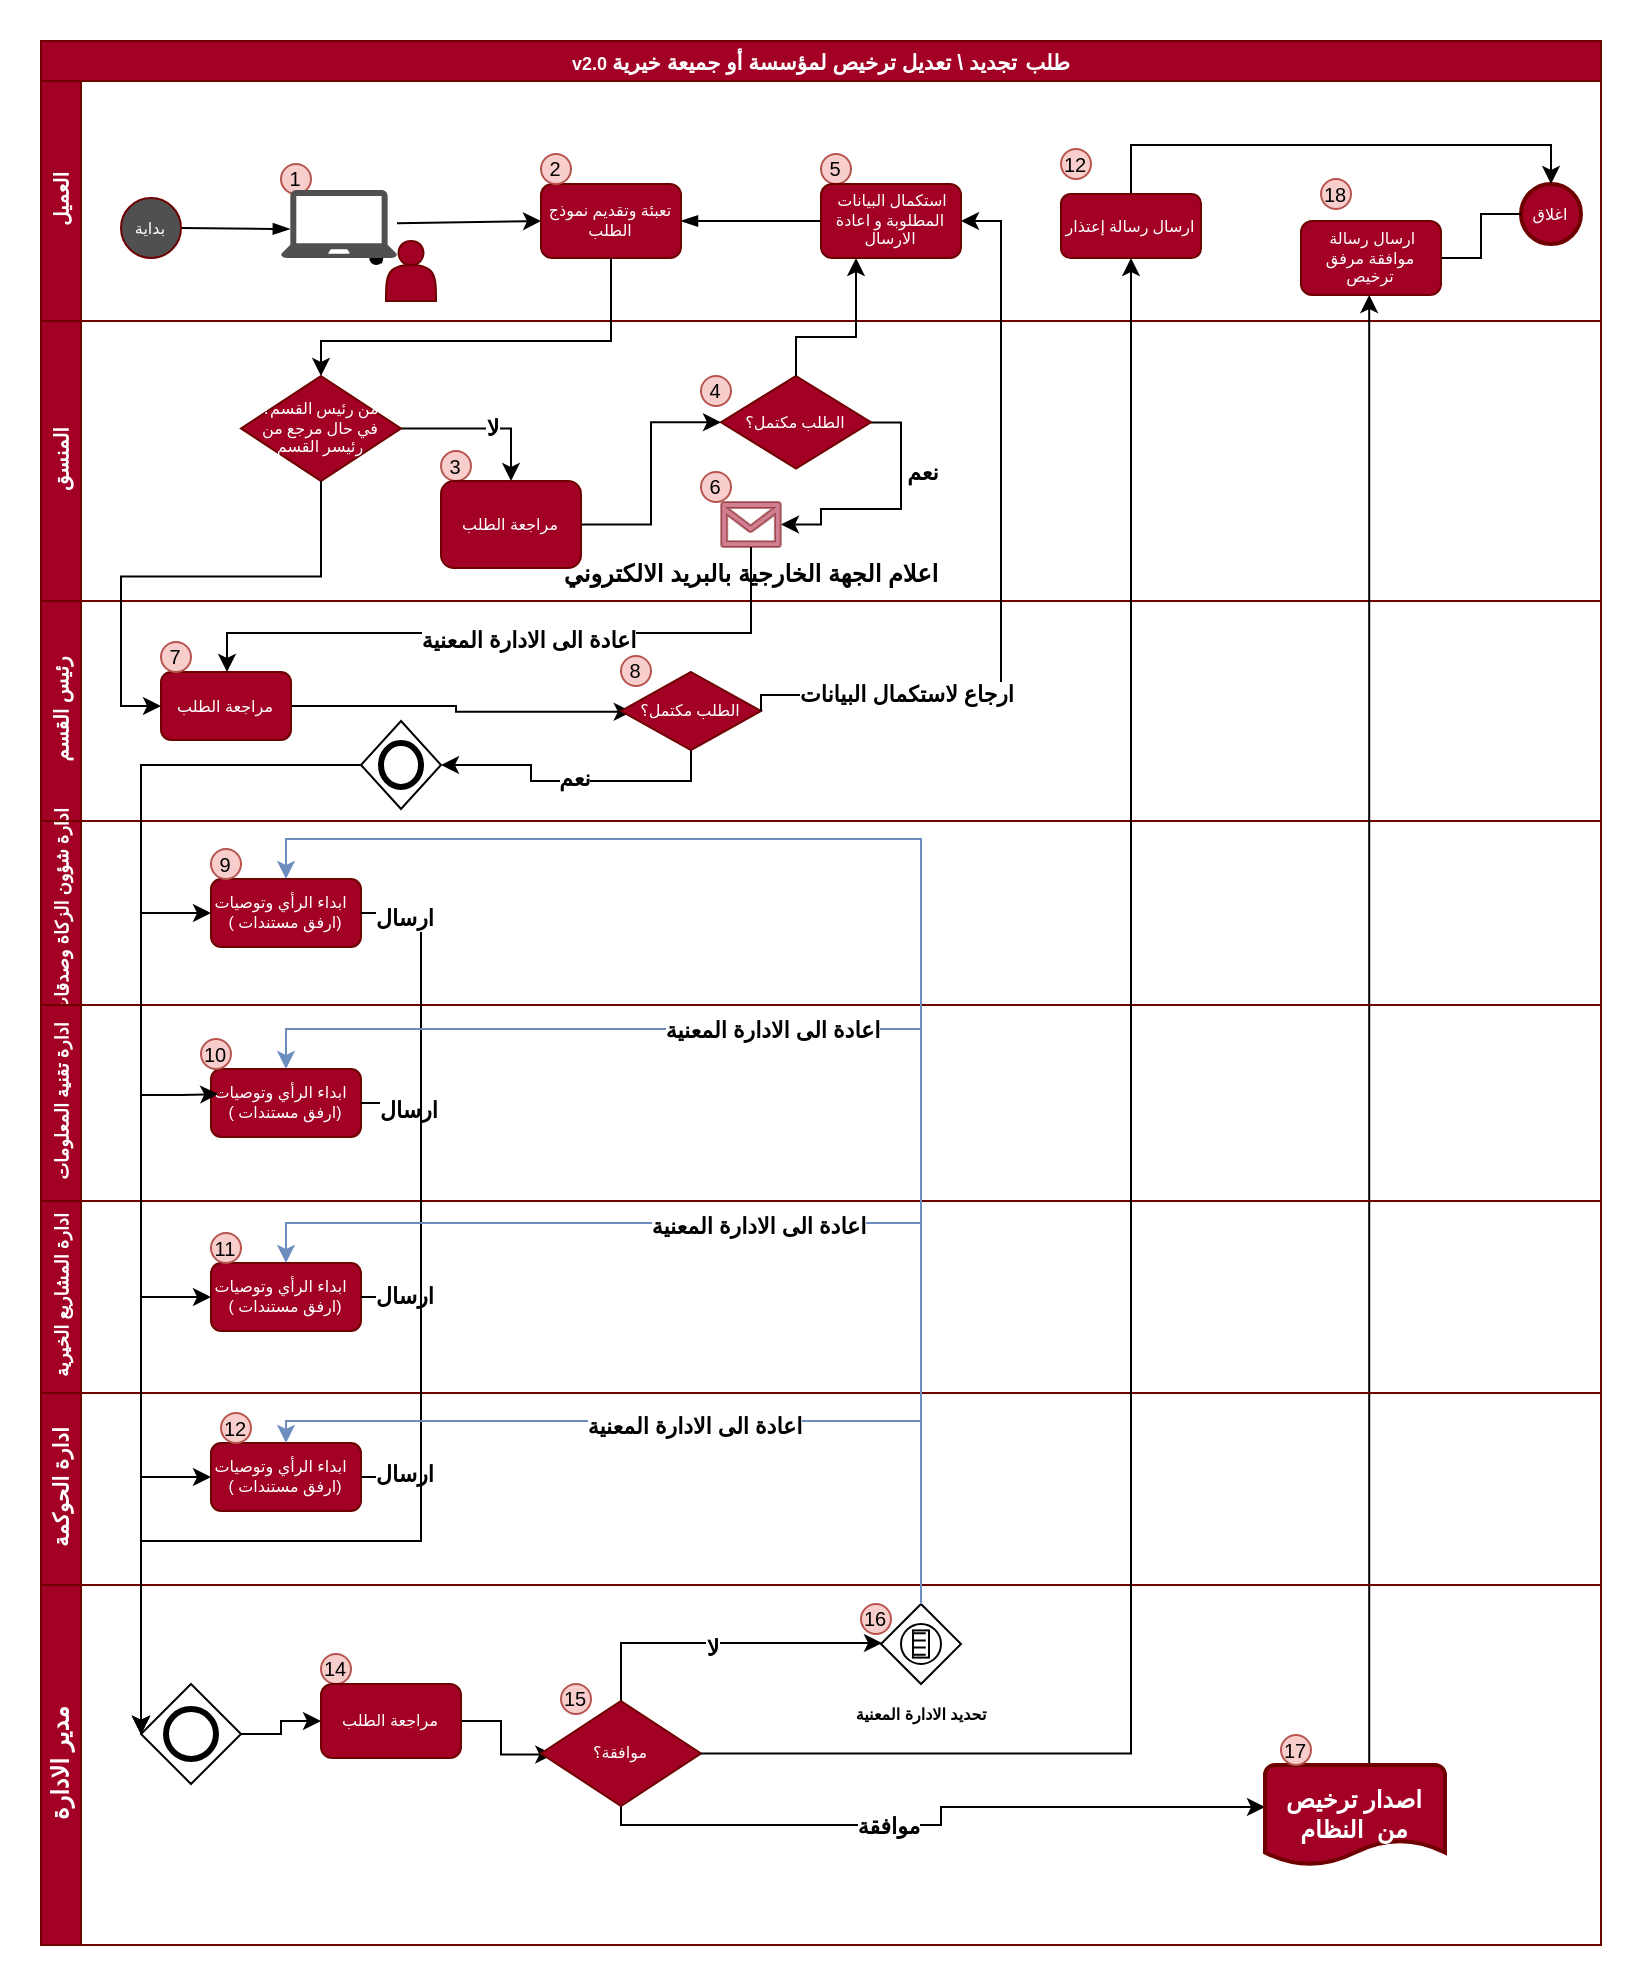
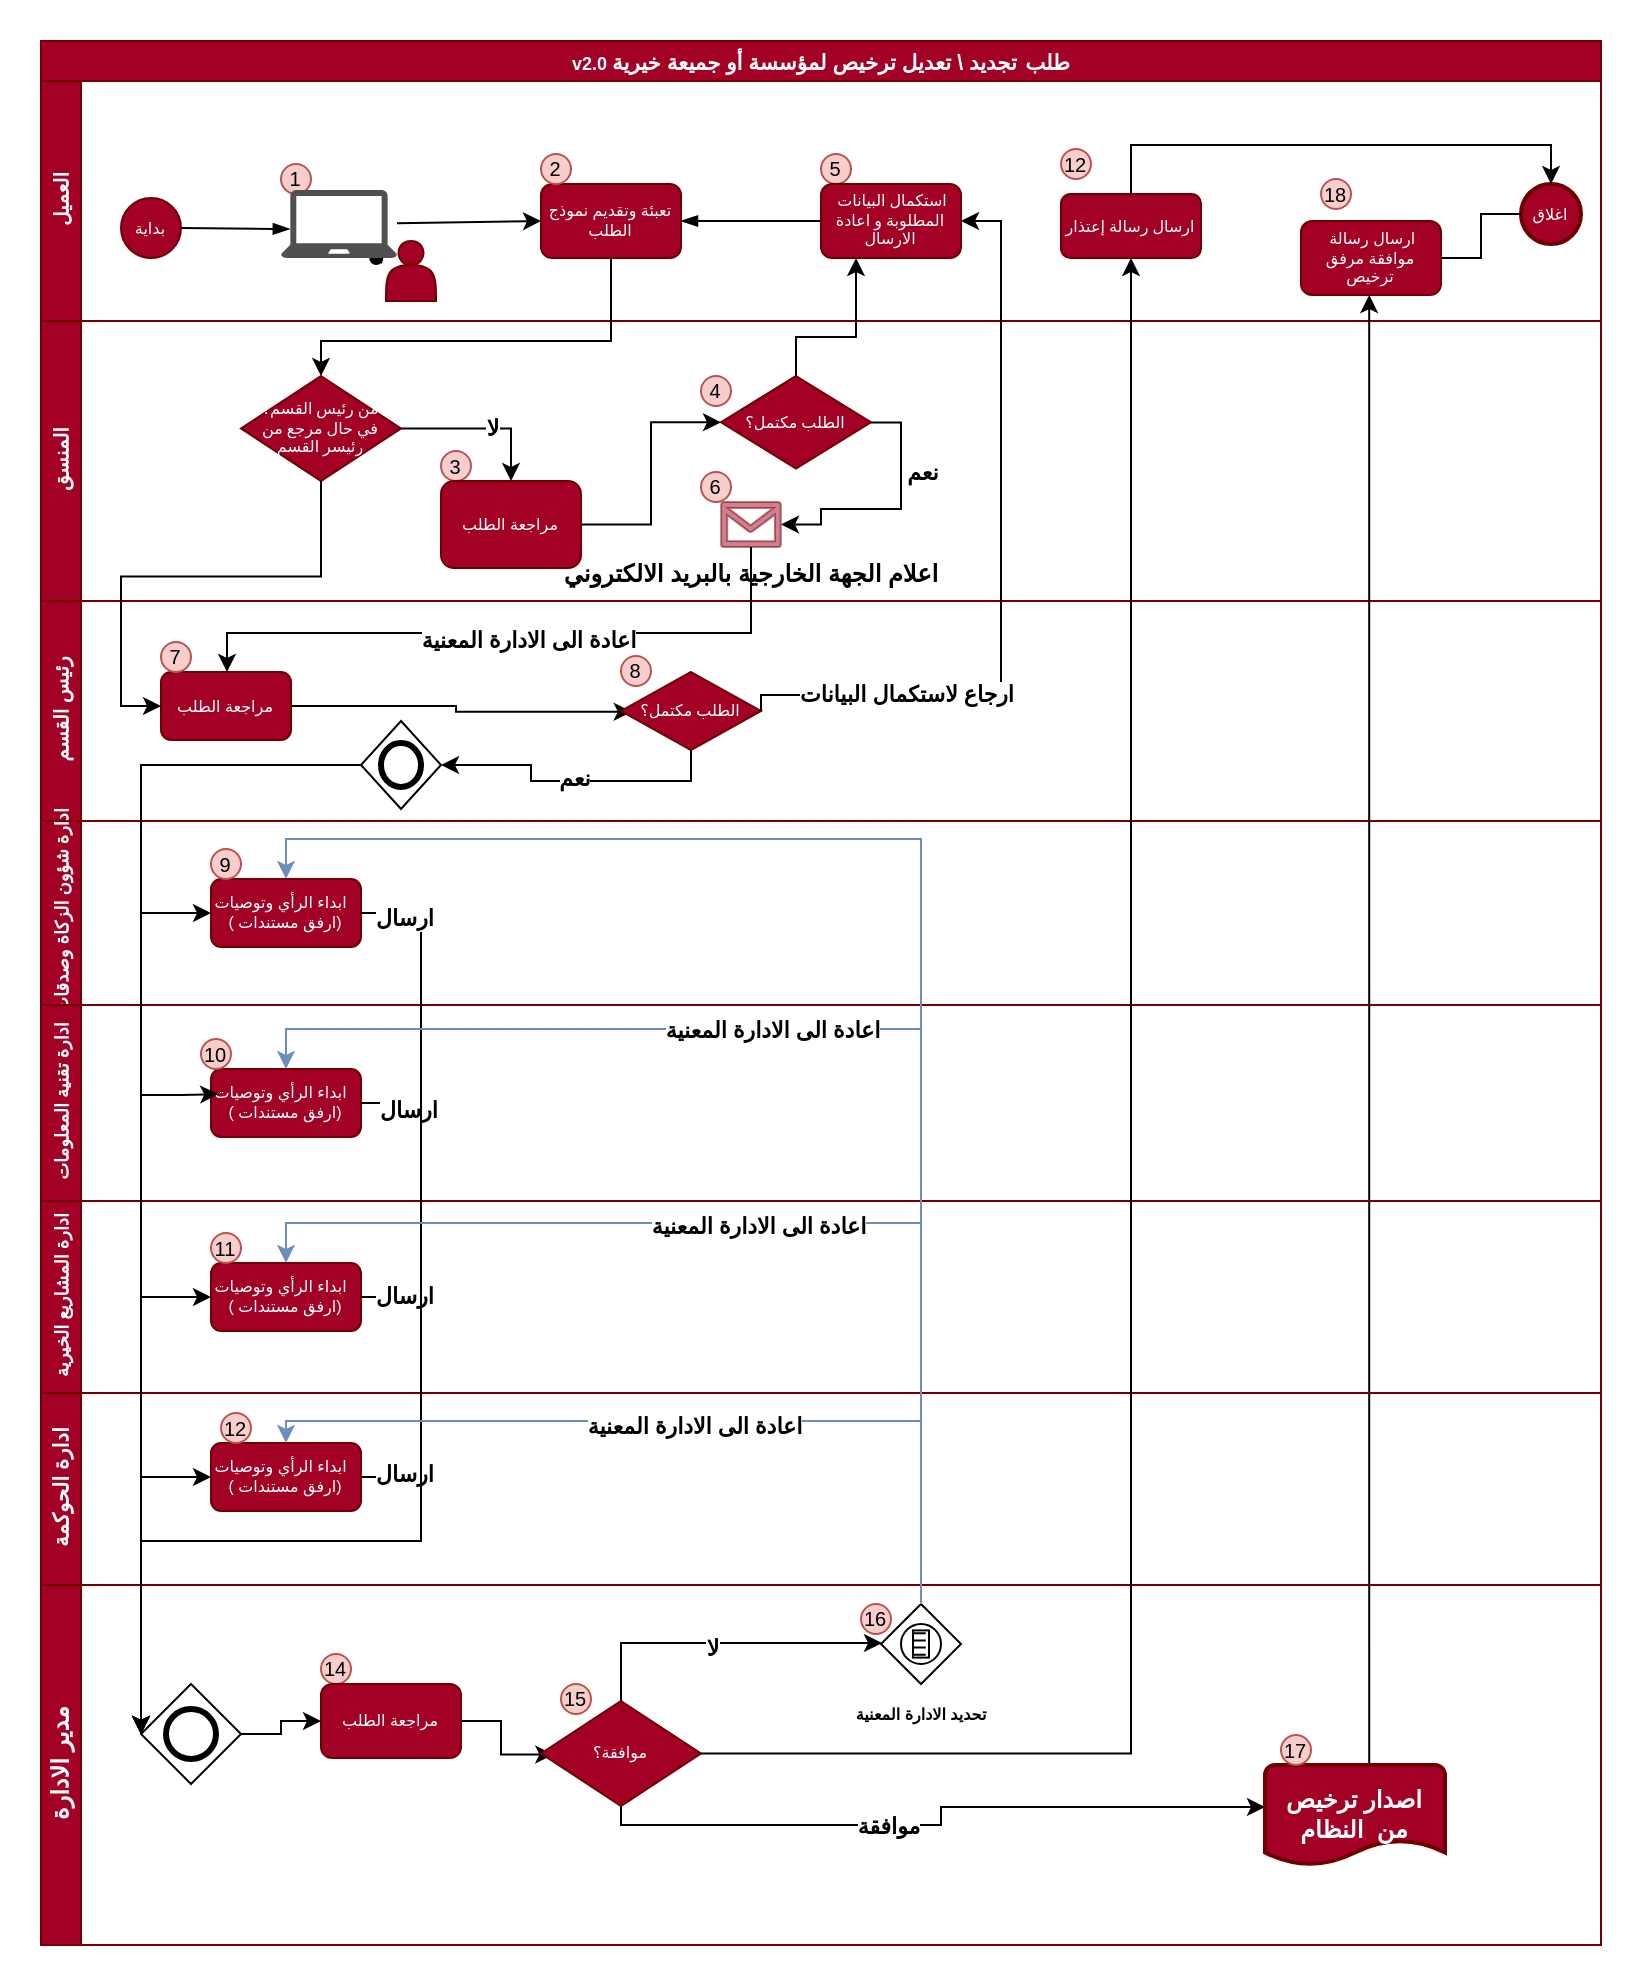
(151, 228) -> (151, 228)
